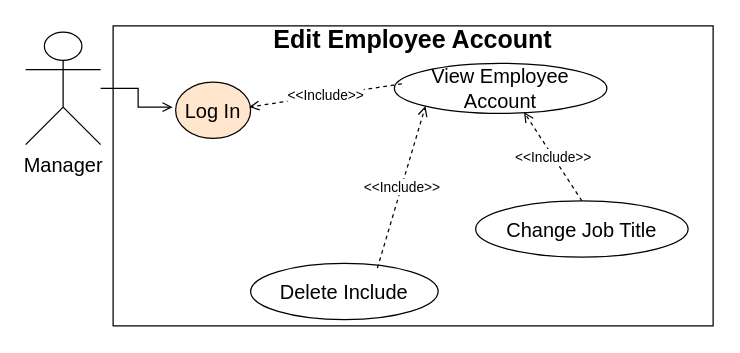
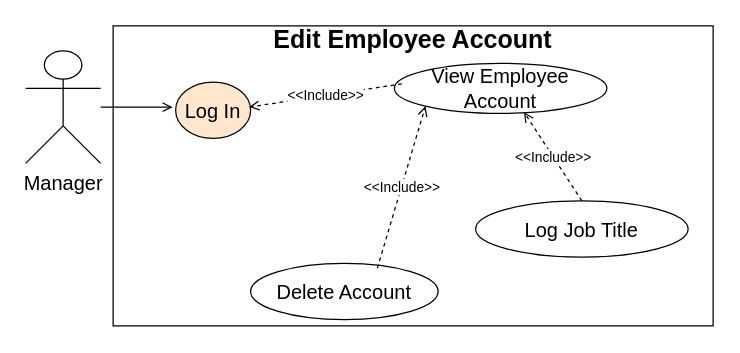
(63, 88) -> (63, 107)
(582, 229) -> (582, 229)
(344, 292) -> (344, 292)
